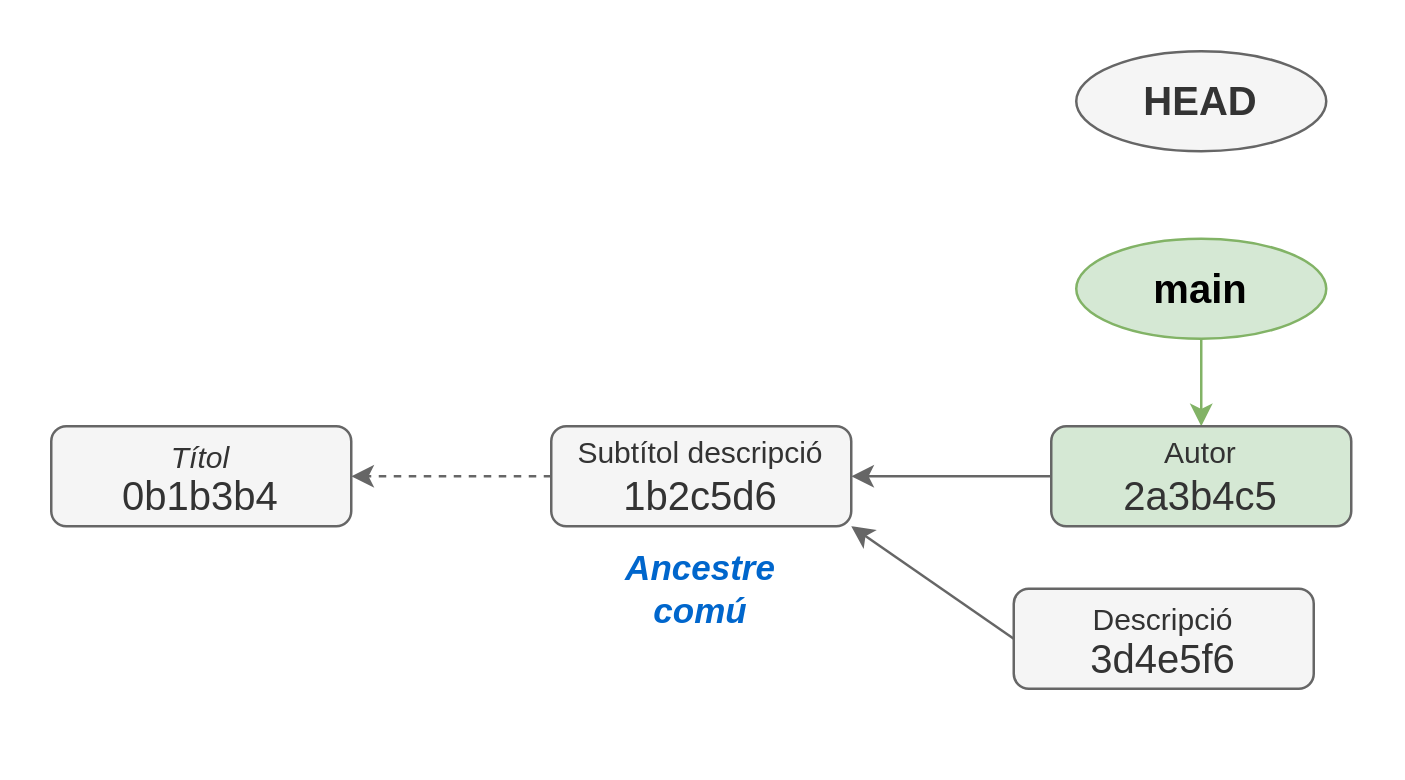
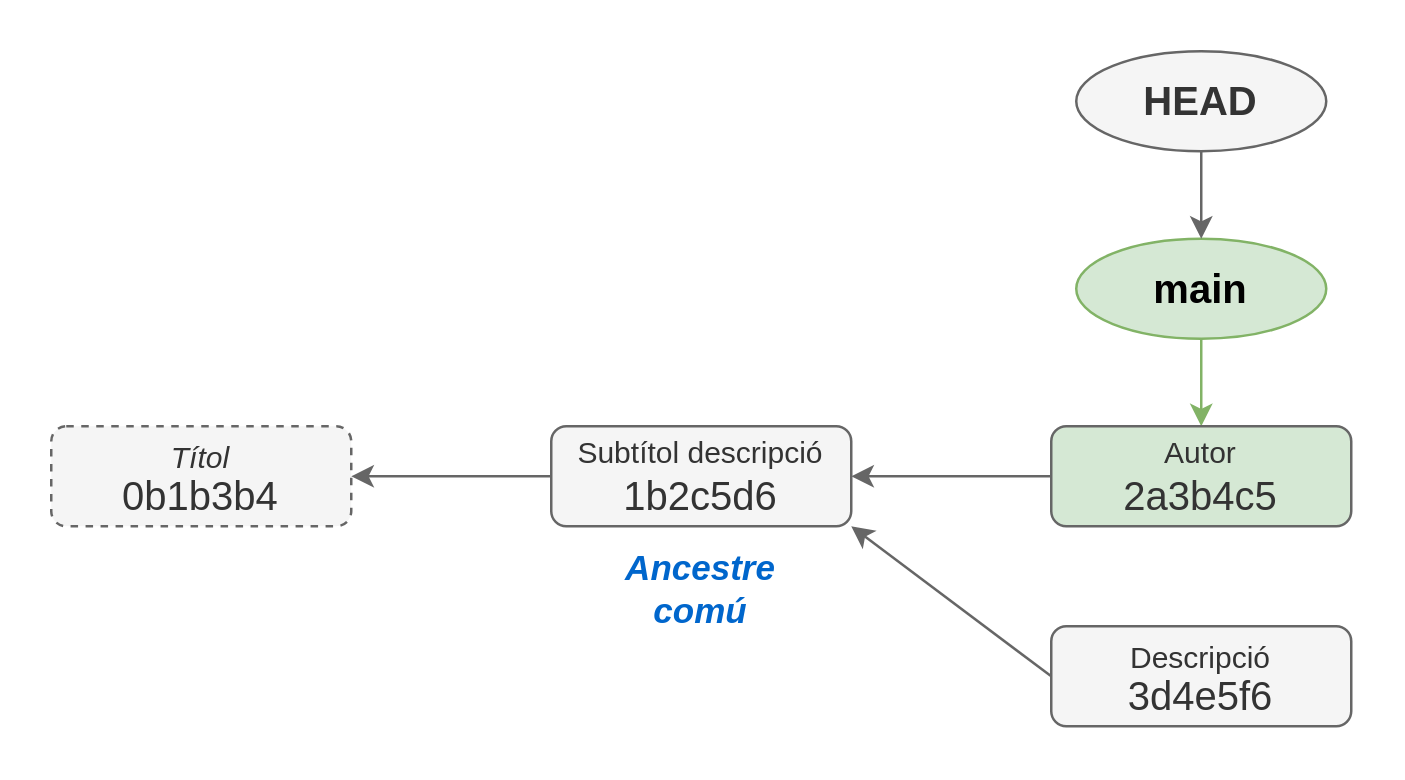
none -> (1201, 187)
(201, 476) -> (201, 476)
(459, 476) -> (459, 476)
(1164, 639) -> (1201, 676)
